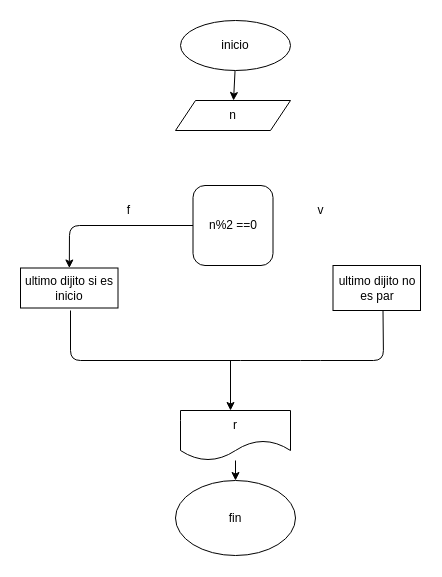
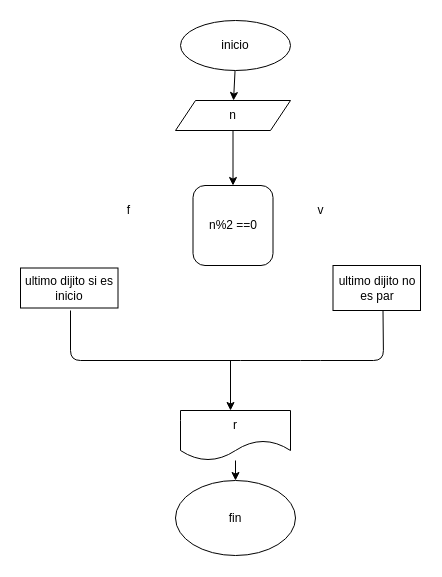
none -> (233, 155)
(119, 226) -> none
